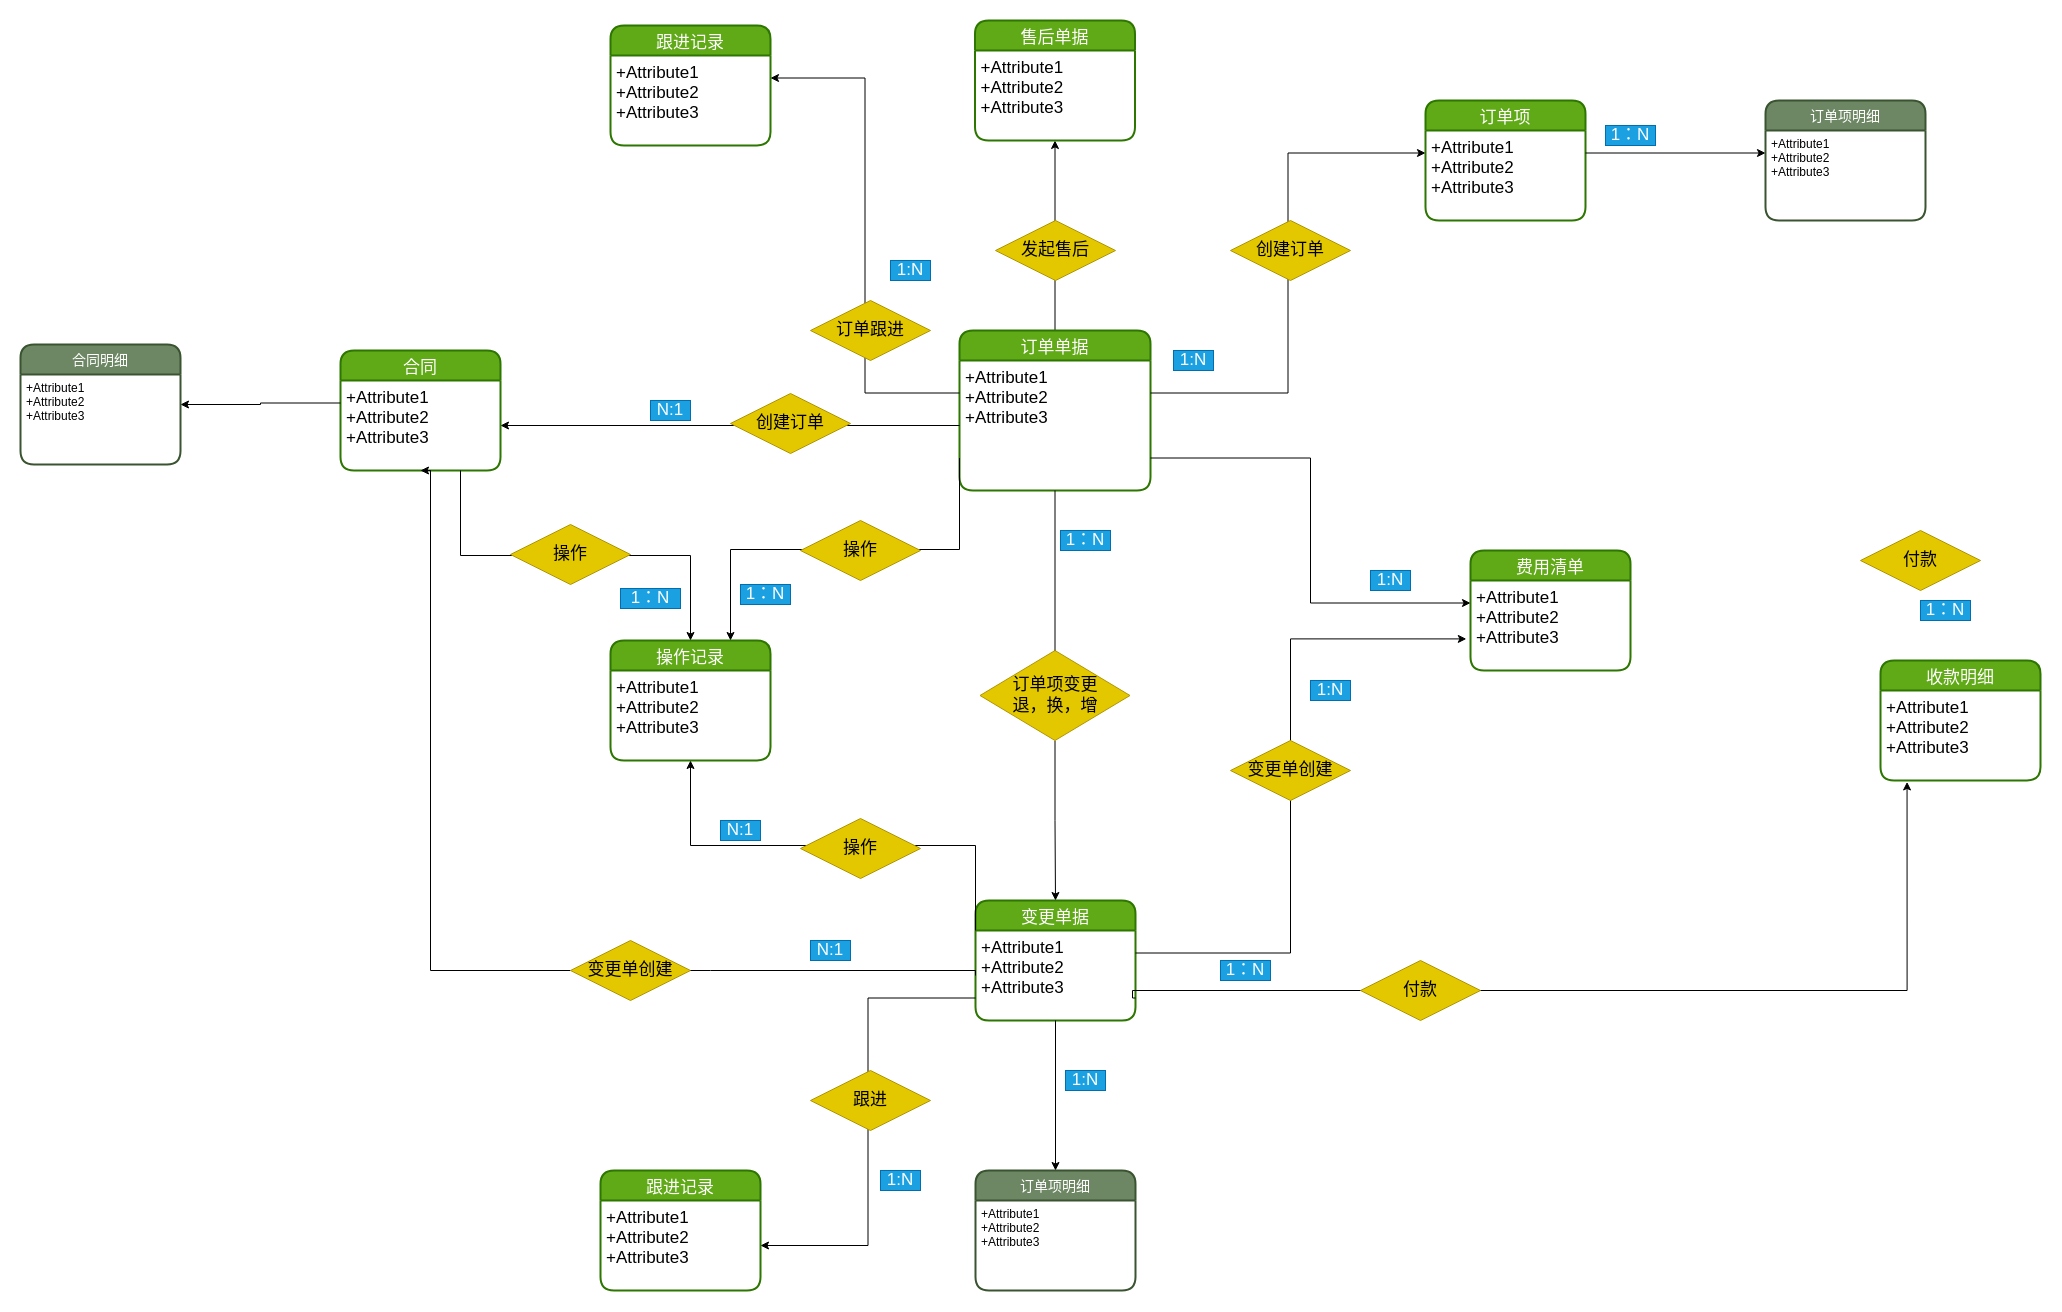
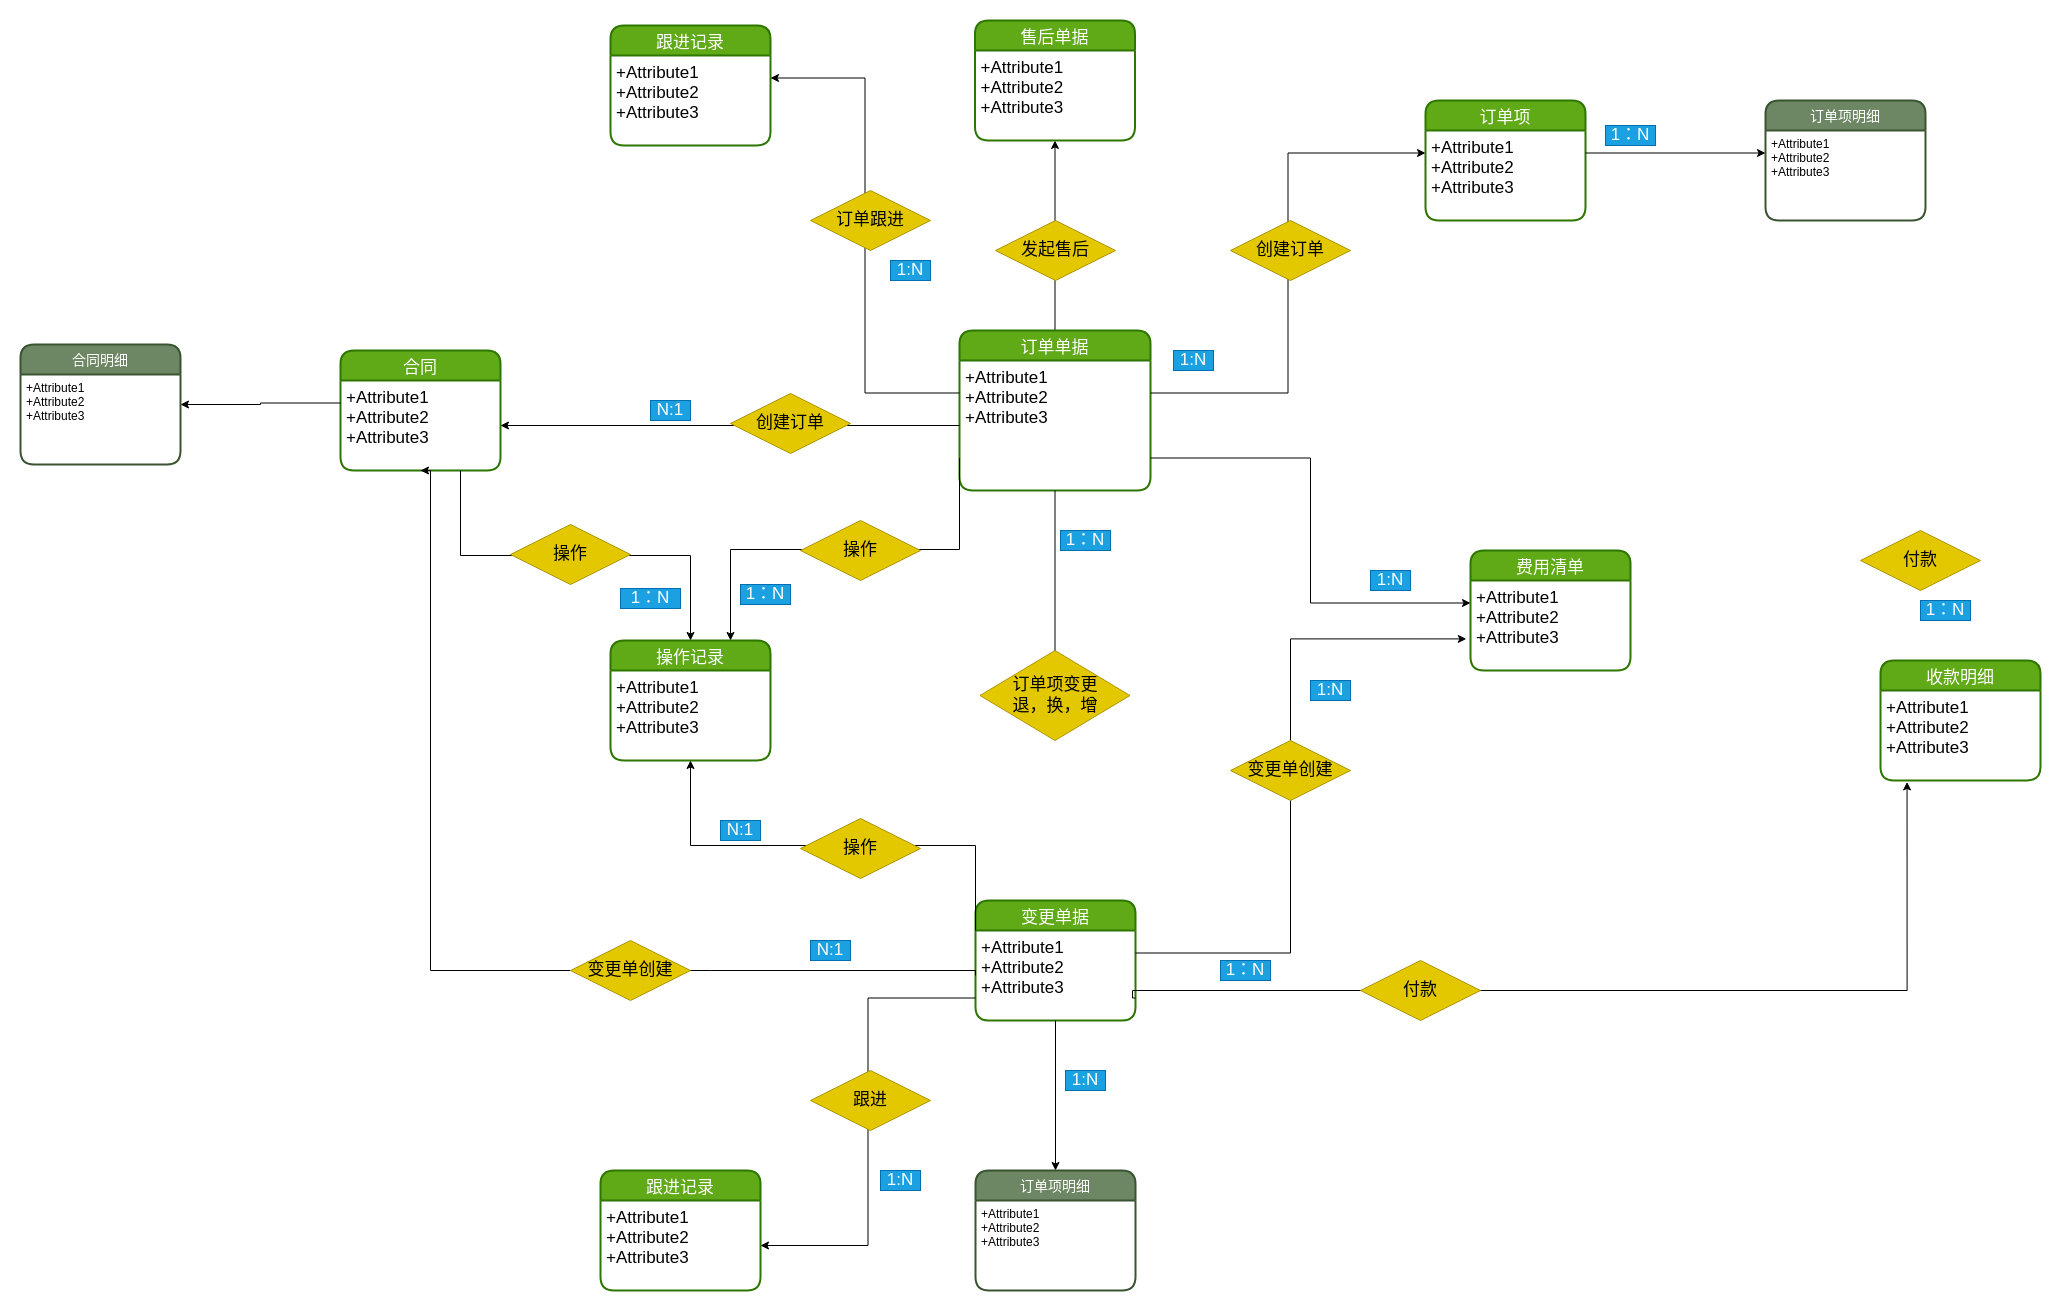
(871, 331) -> (871, 221)
(1055, 817) -> none
